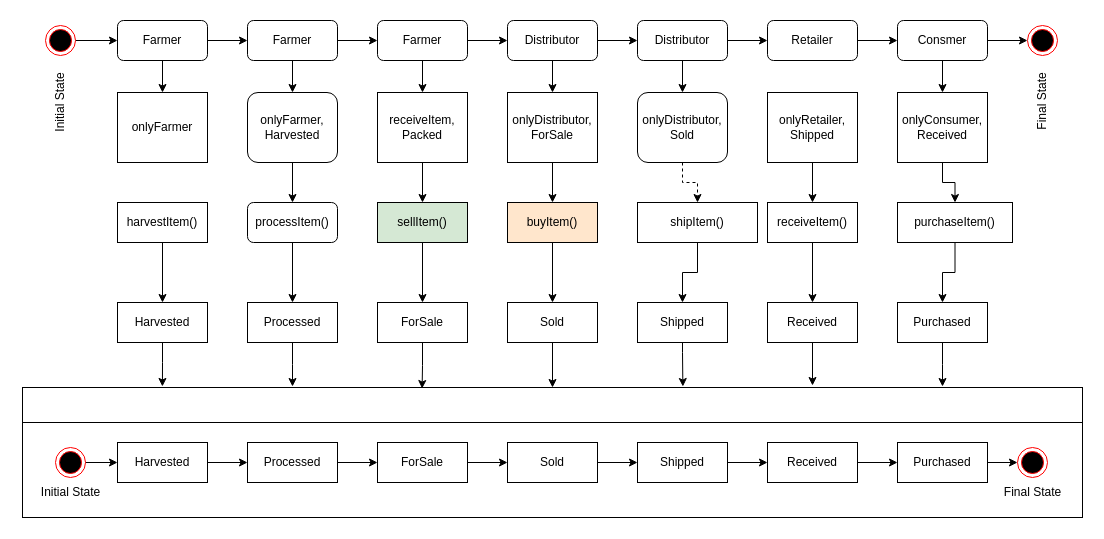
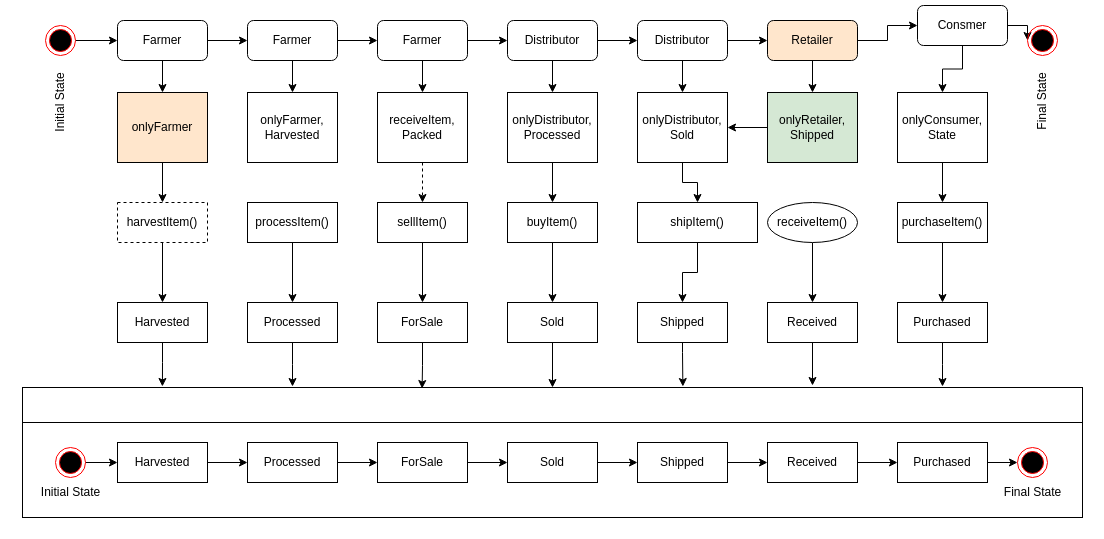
(813, 41) -> (813, 41)
(943, 41) -> (963, 26)
none -> (813, 81)
(163, 128) -> (163, 128)
(293, 128) -> (293, 128)
(553, 128) -> (553, 128)
(683, 128) -> (683, 128)
(813, 128) -> (813, 128)
(943, 128) -> (943, 128)
none -> (163, 179)
(293, 179) -> none
(423, 179) -> (423, 179)
(813, 179) -> (751, 128)
(687, 183) -> (687, 183)
(163, 223) -> (163, 223)
(293, 223) -> (293, 223)
(423, 223) -> (423, 223)
(553, 223) -> (553, 223)
(813, 223) -> (813, 223)
(955, 223) -> (943, 223)
